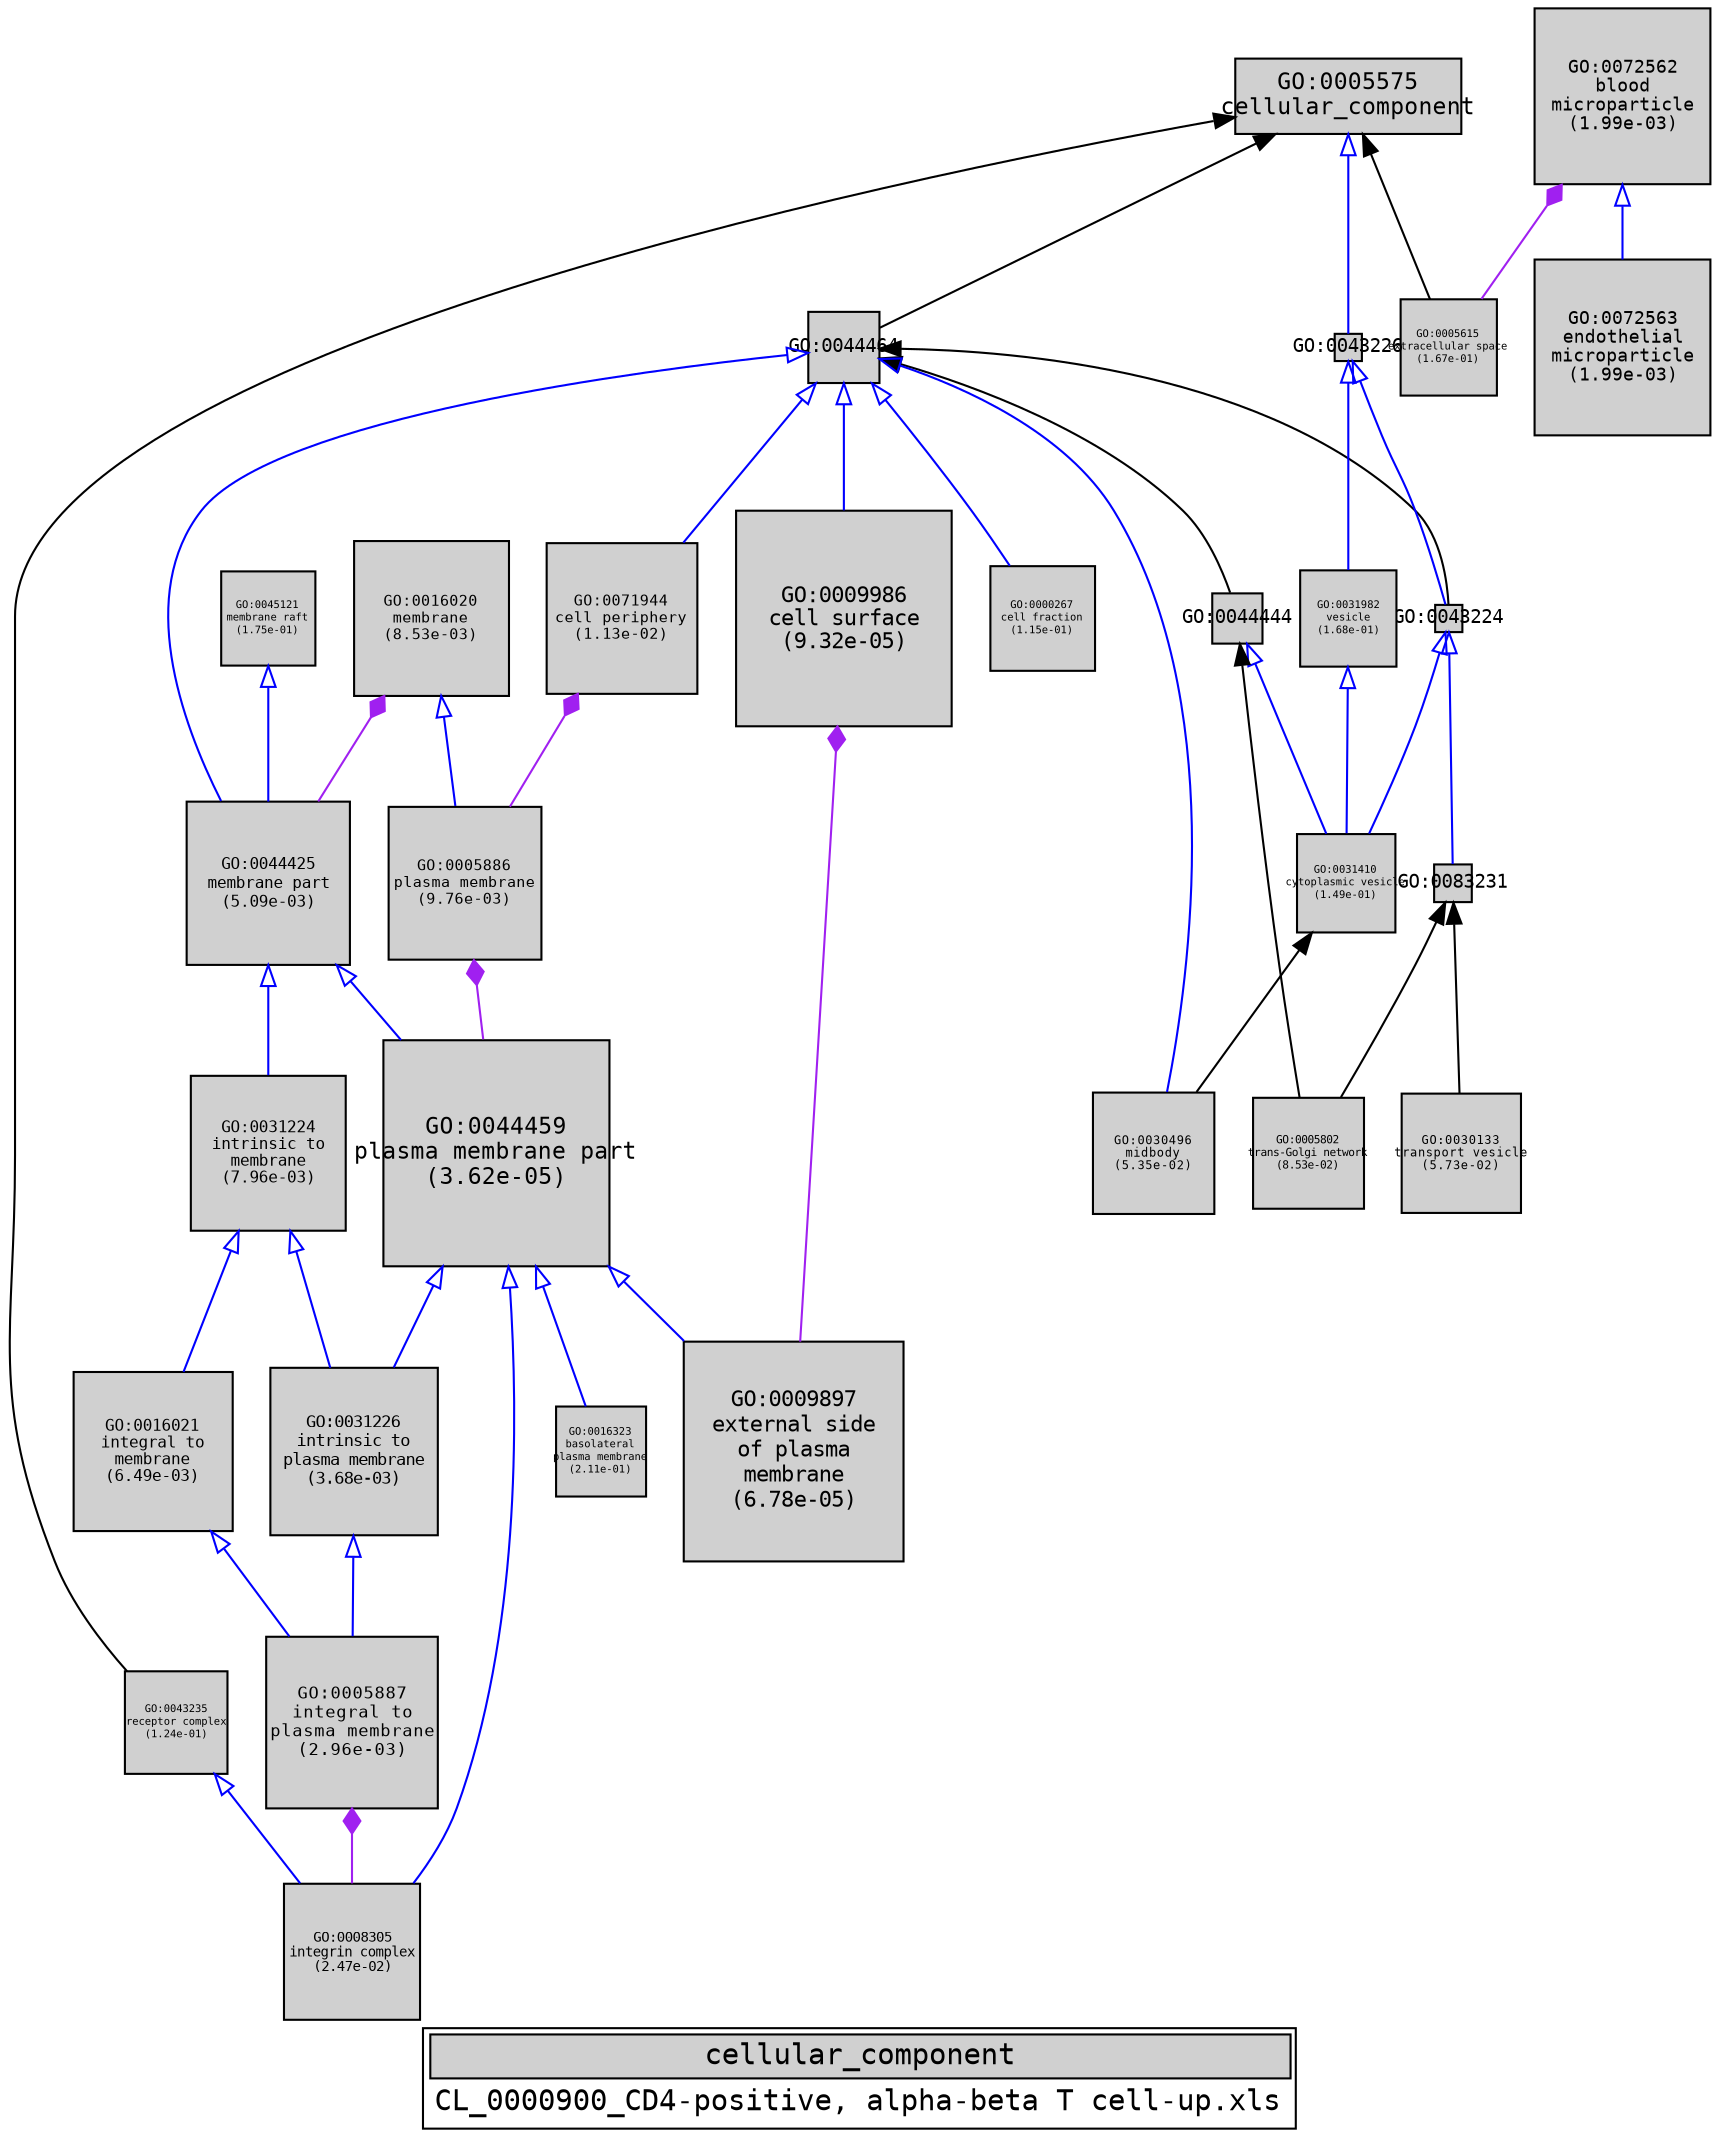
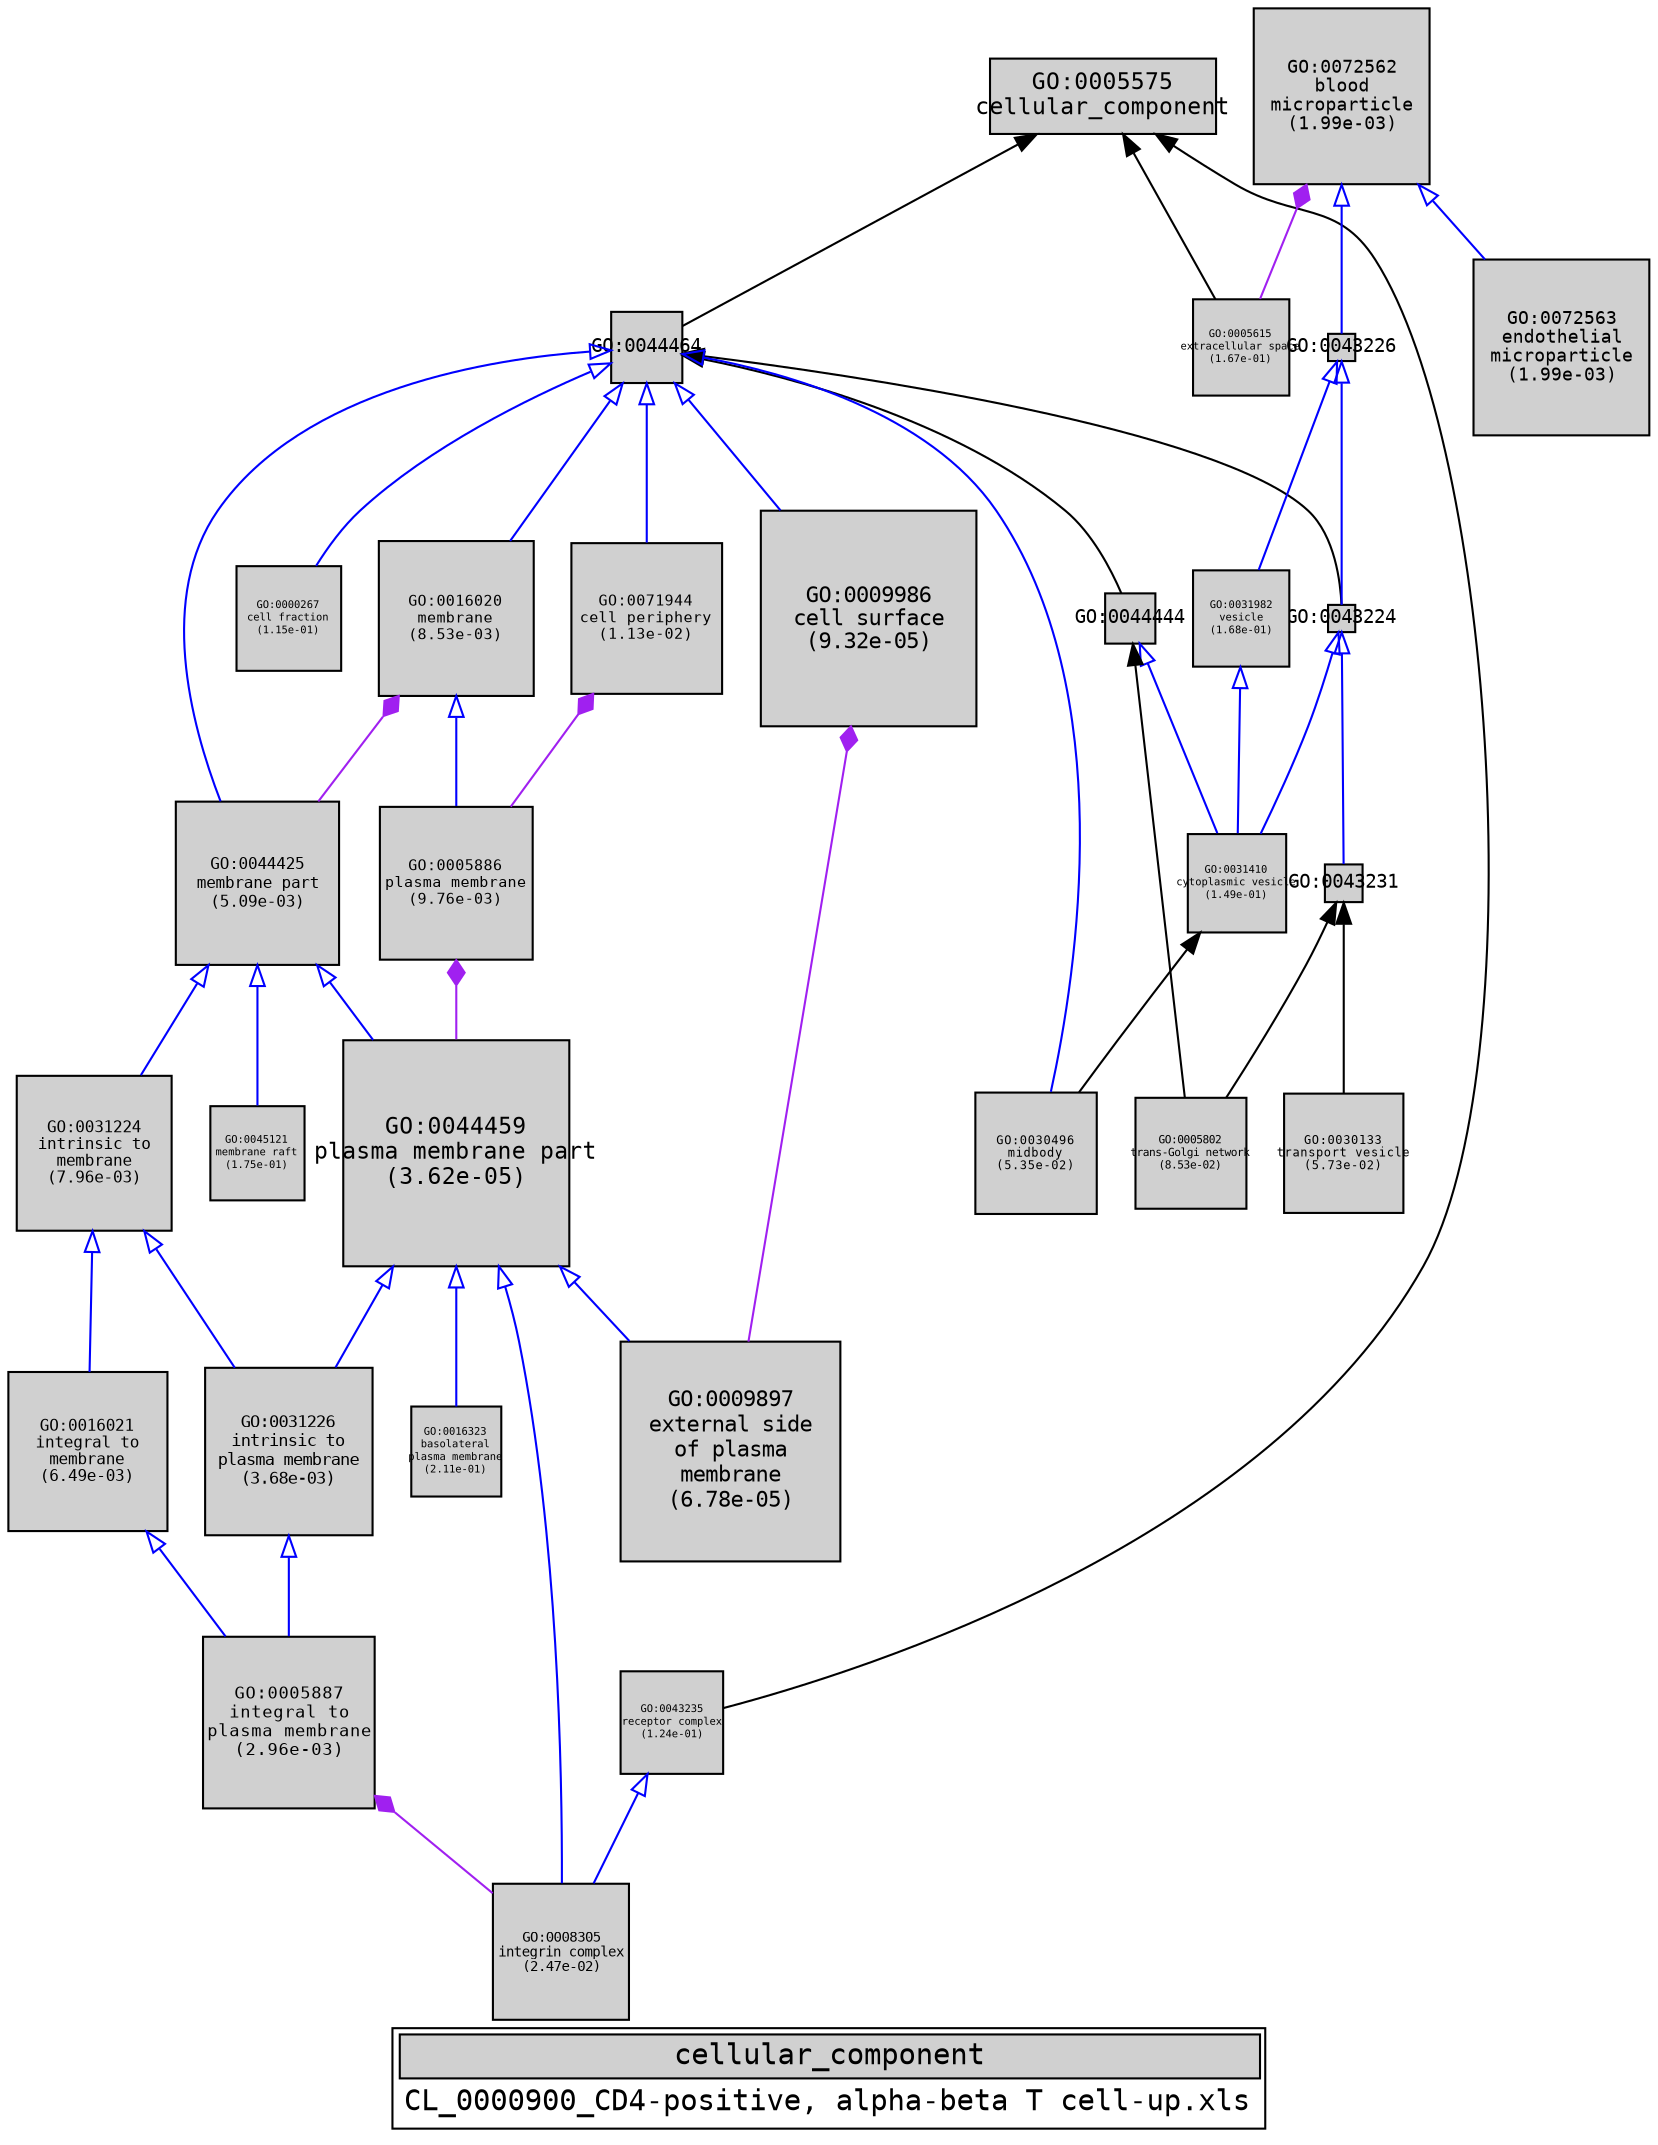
(1348, 245) -> (1342, 270)
none -> (560, 471)
(268, 745) -> (257, 1046)
(1453, 883) -> (1344, 883)
